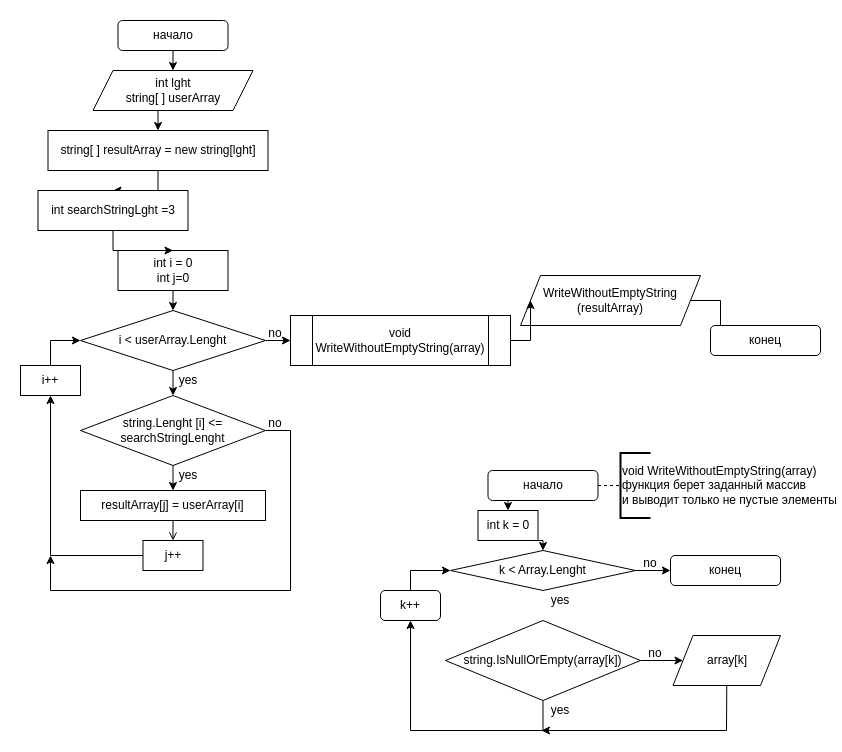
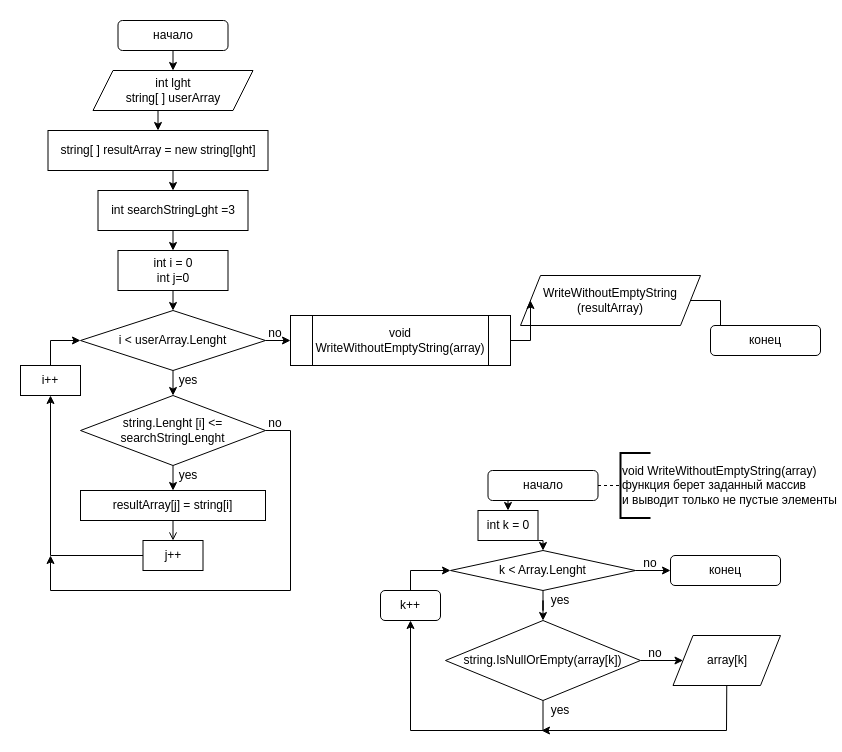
(113, 211) -> (173, 211)
(173, 506) -> (173, 506)
none -> (543, 610)
